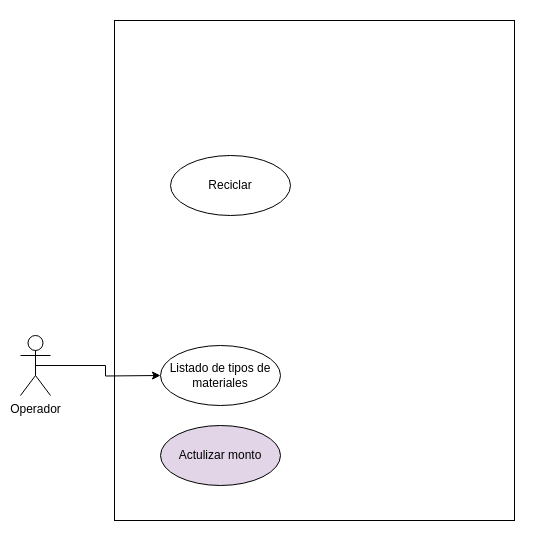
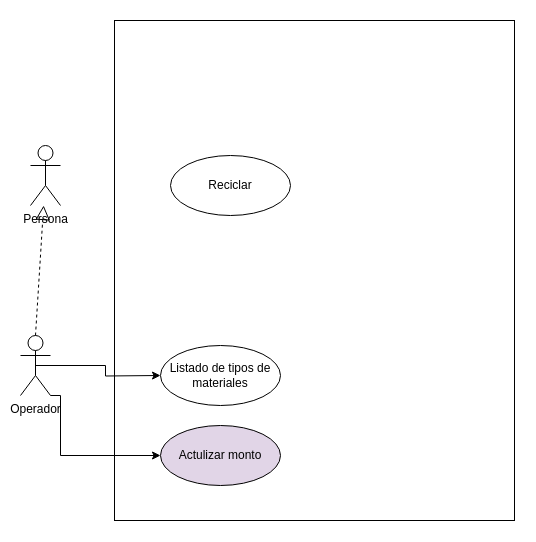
none -> (46, 176)
none -> (39, 278)
none -> (72, 456)
